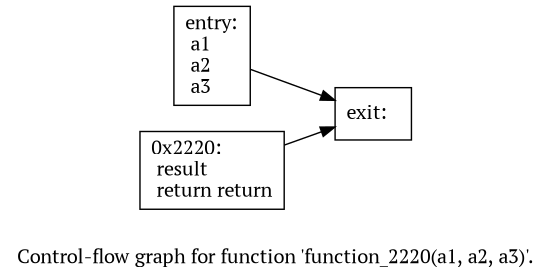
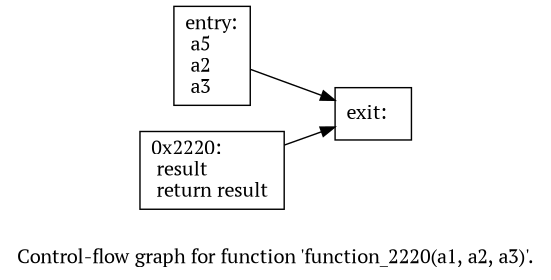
(199, 45) -> (199, 45)
(212, 191) -> (210, 191)
